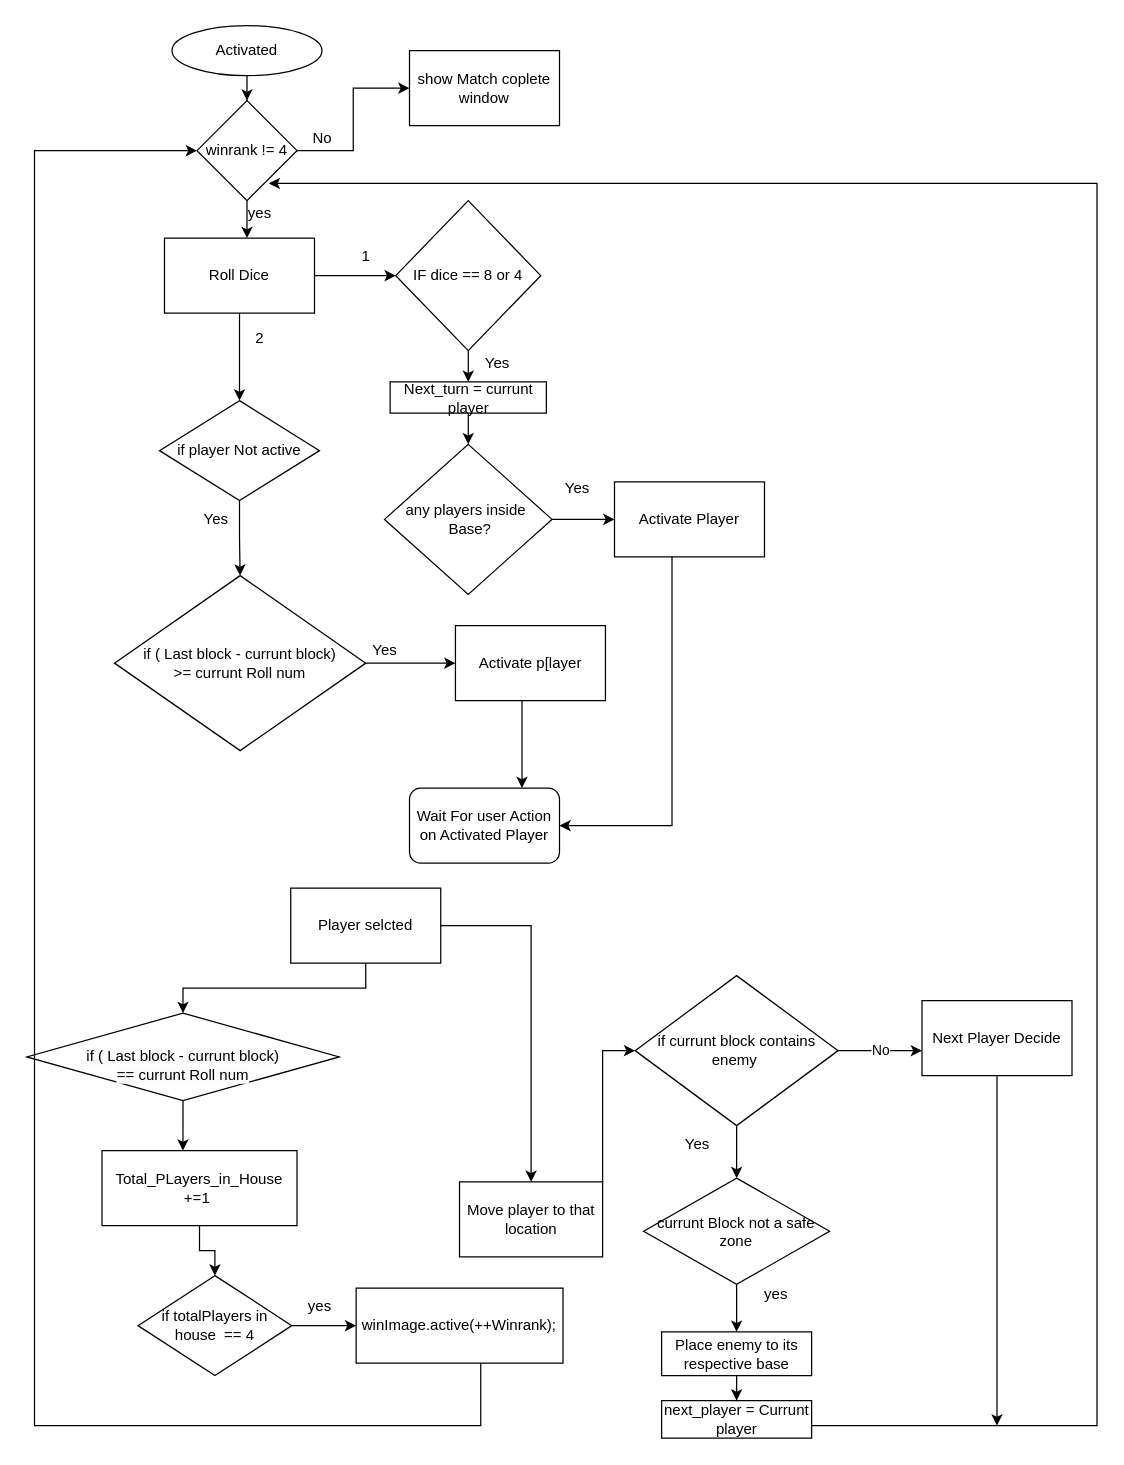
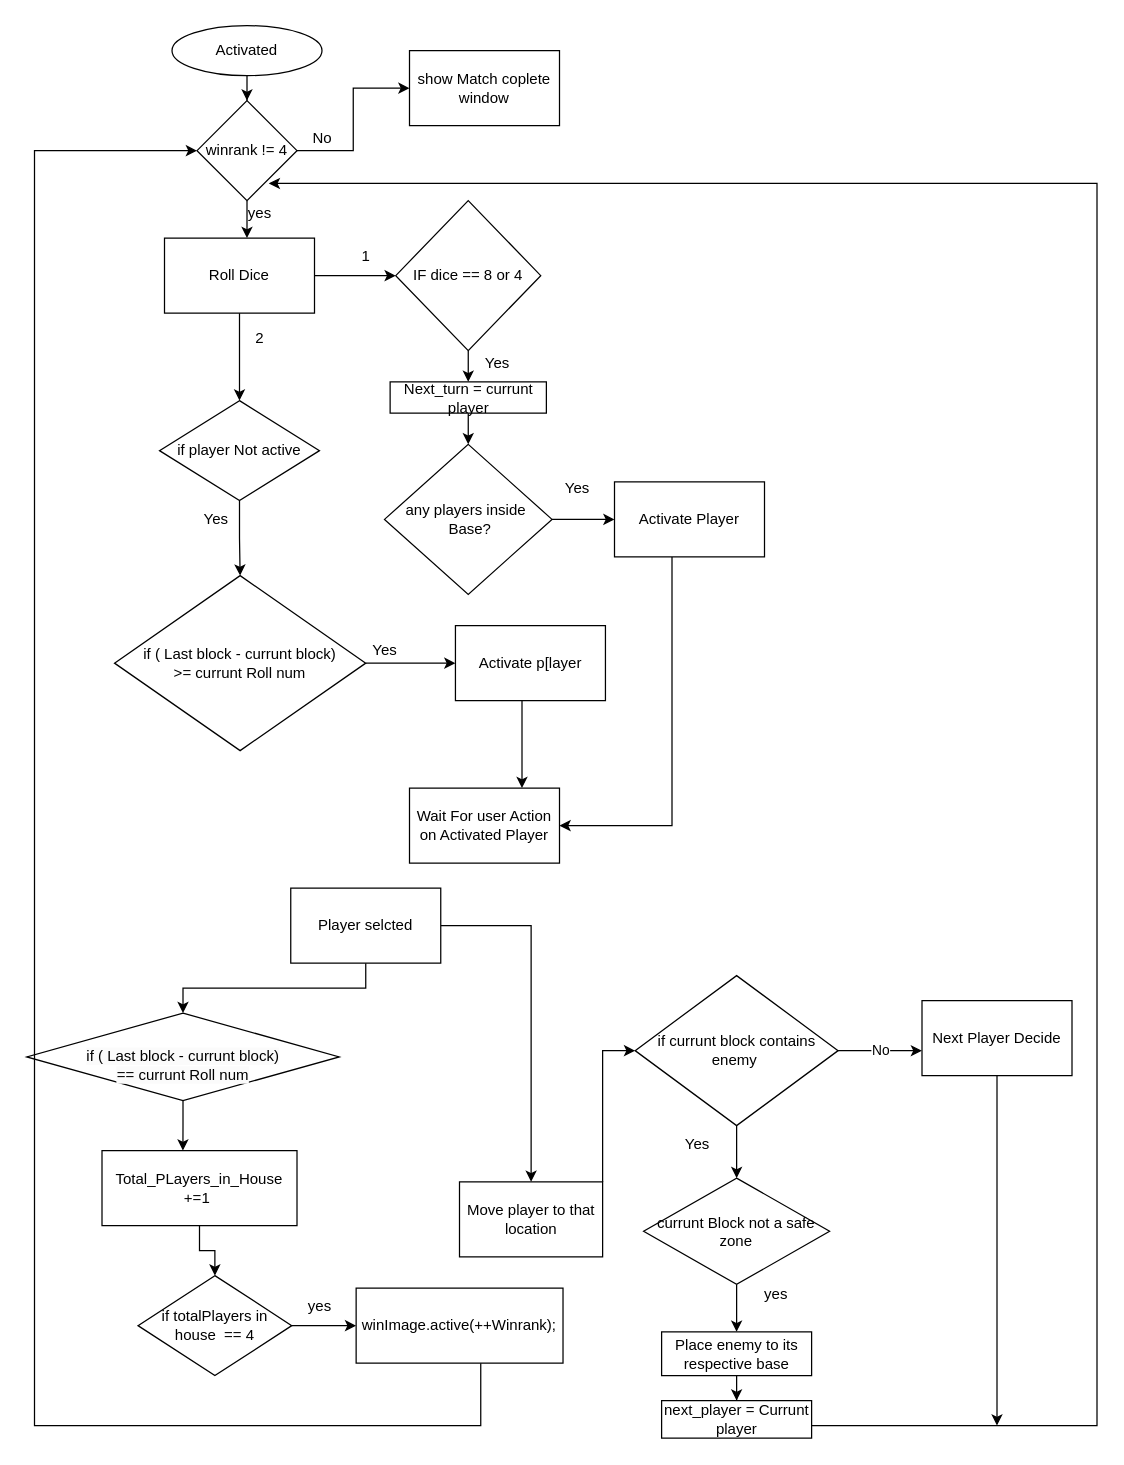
(484, 826) -> (484, 826)
